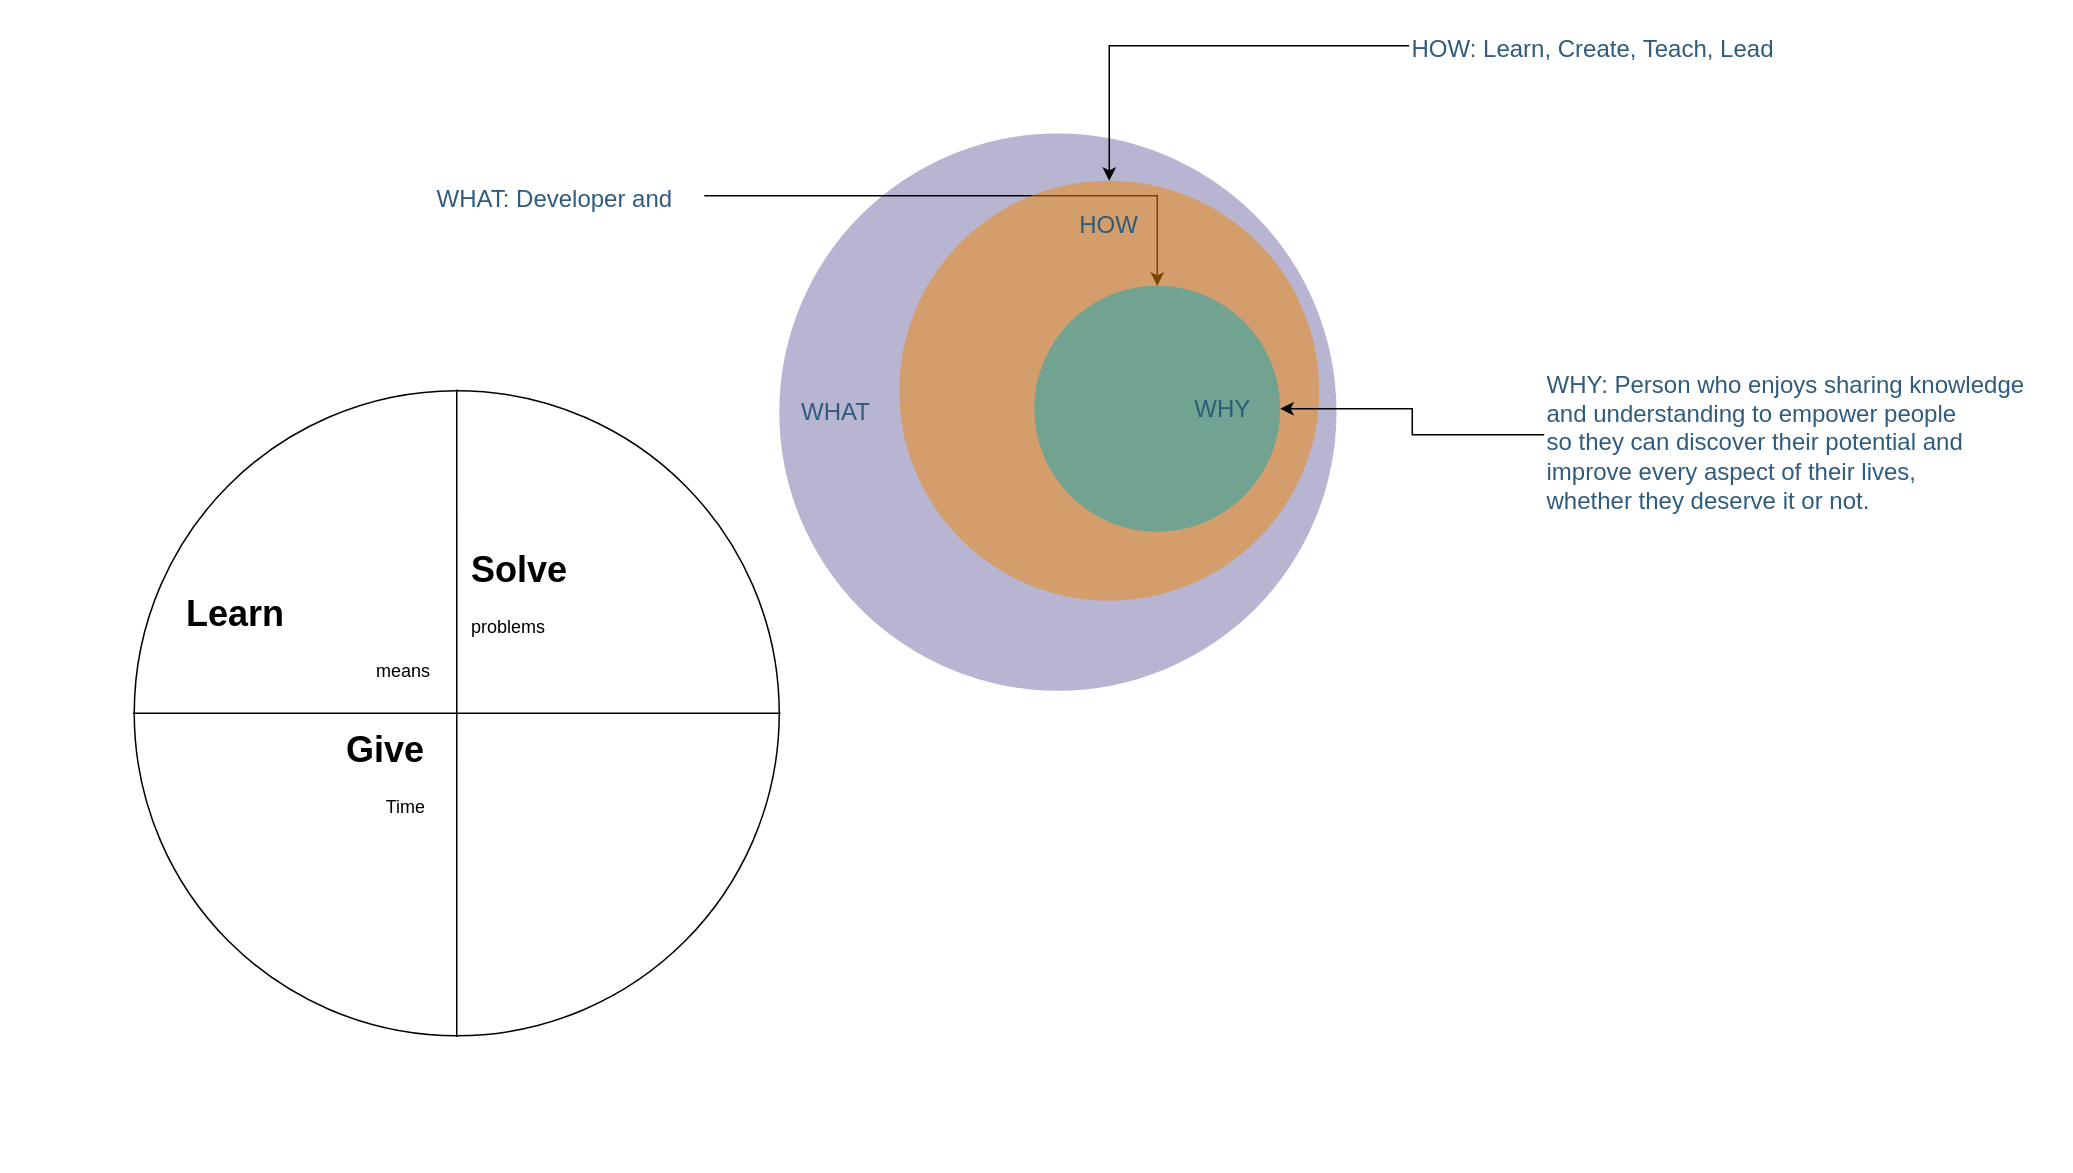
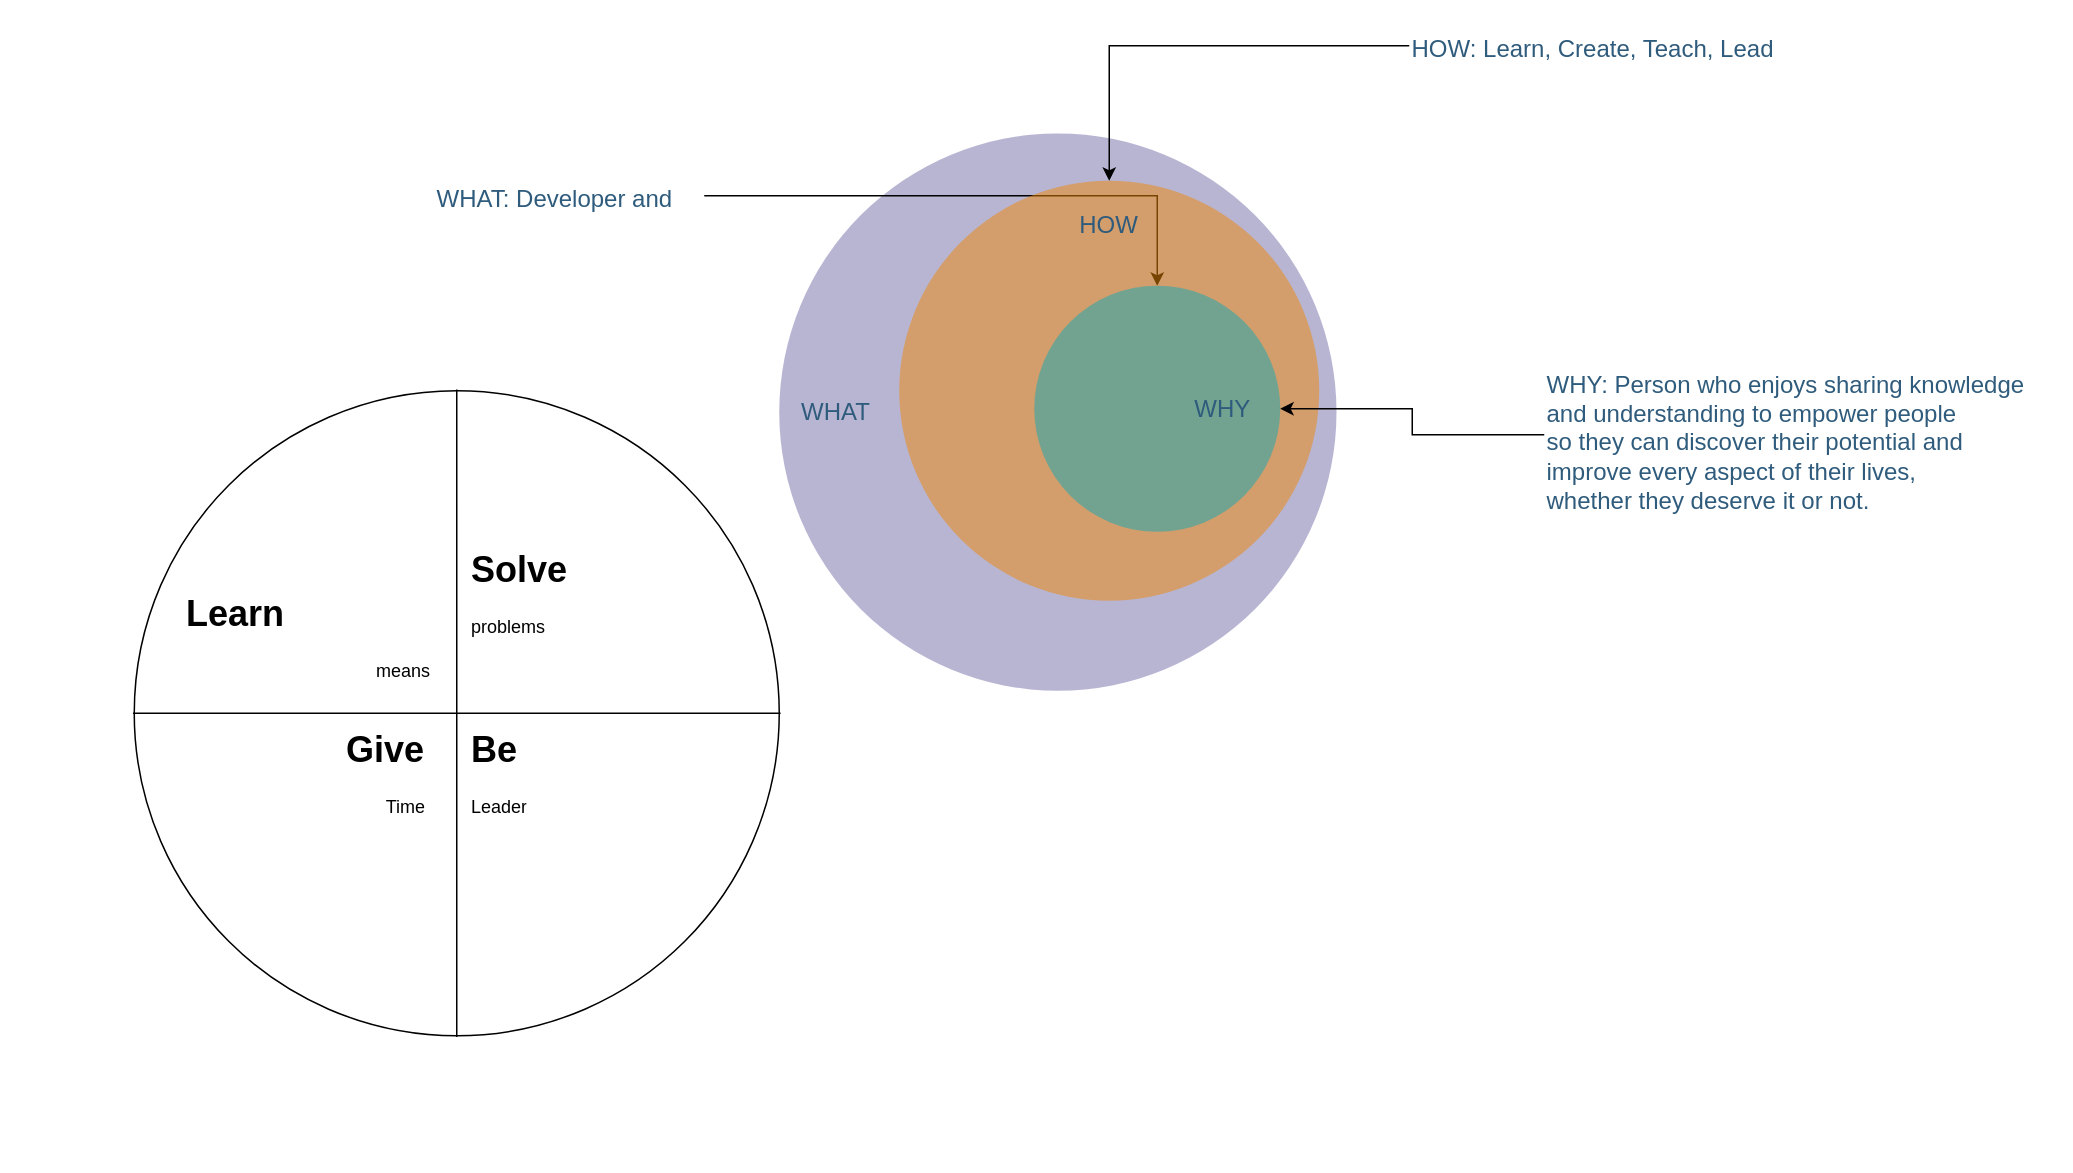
none -> (599, 803)
